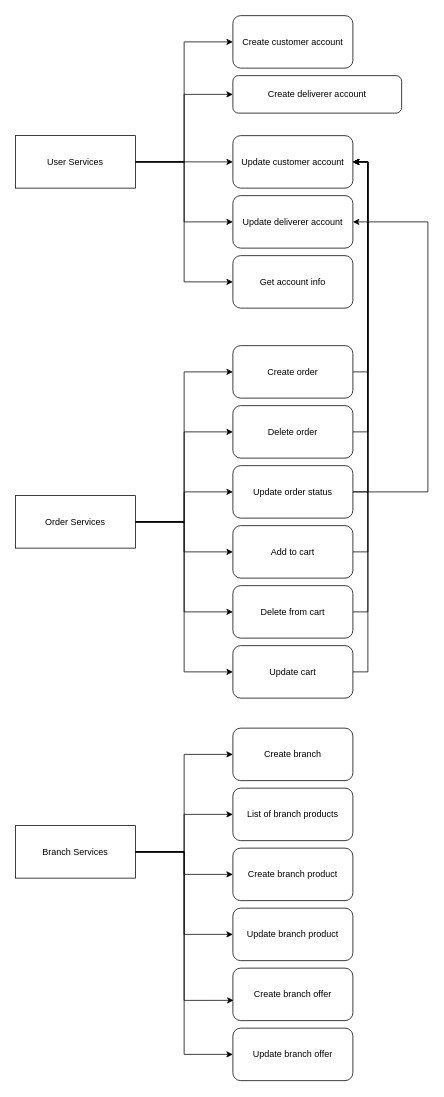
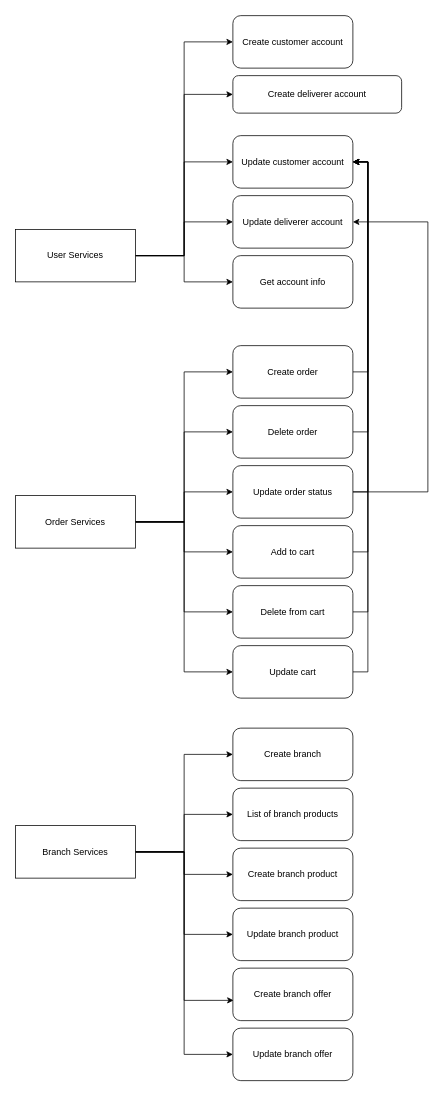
(75, 162) -> (75, 255)
